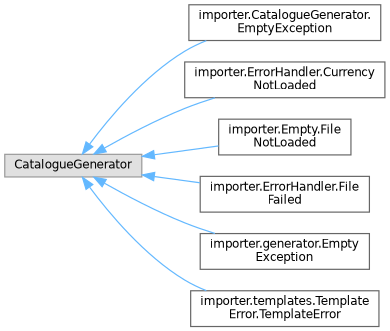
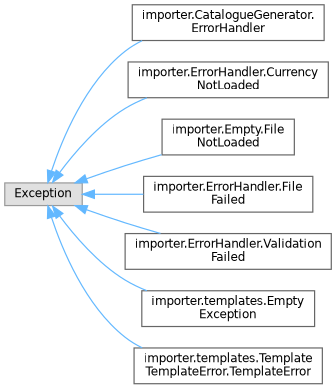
(285, 23) -> (228, 23)
(73, 166) -> (43, 194)
none -> (228, 251)
(285, 251) -> (228, 309)
(285, 309) -> (228, 366)
